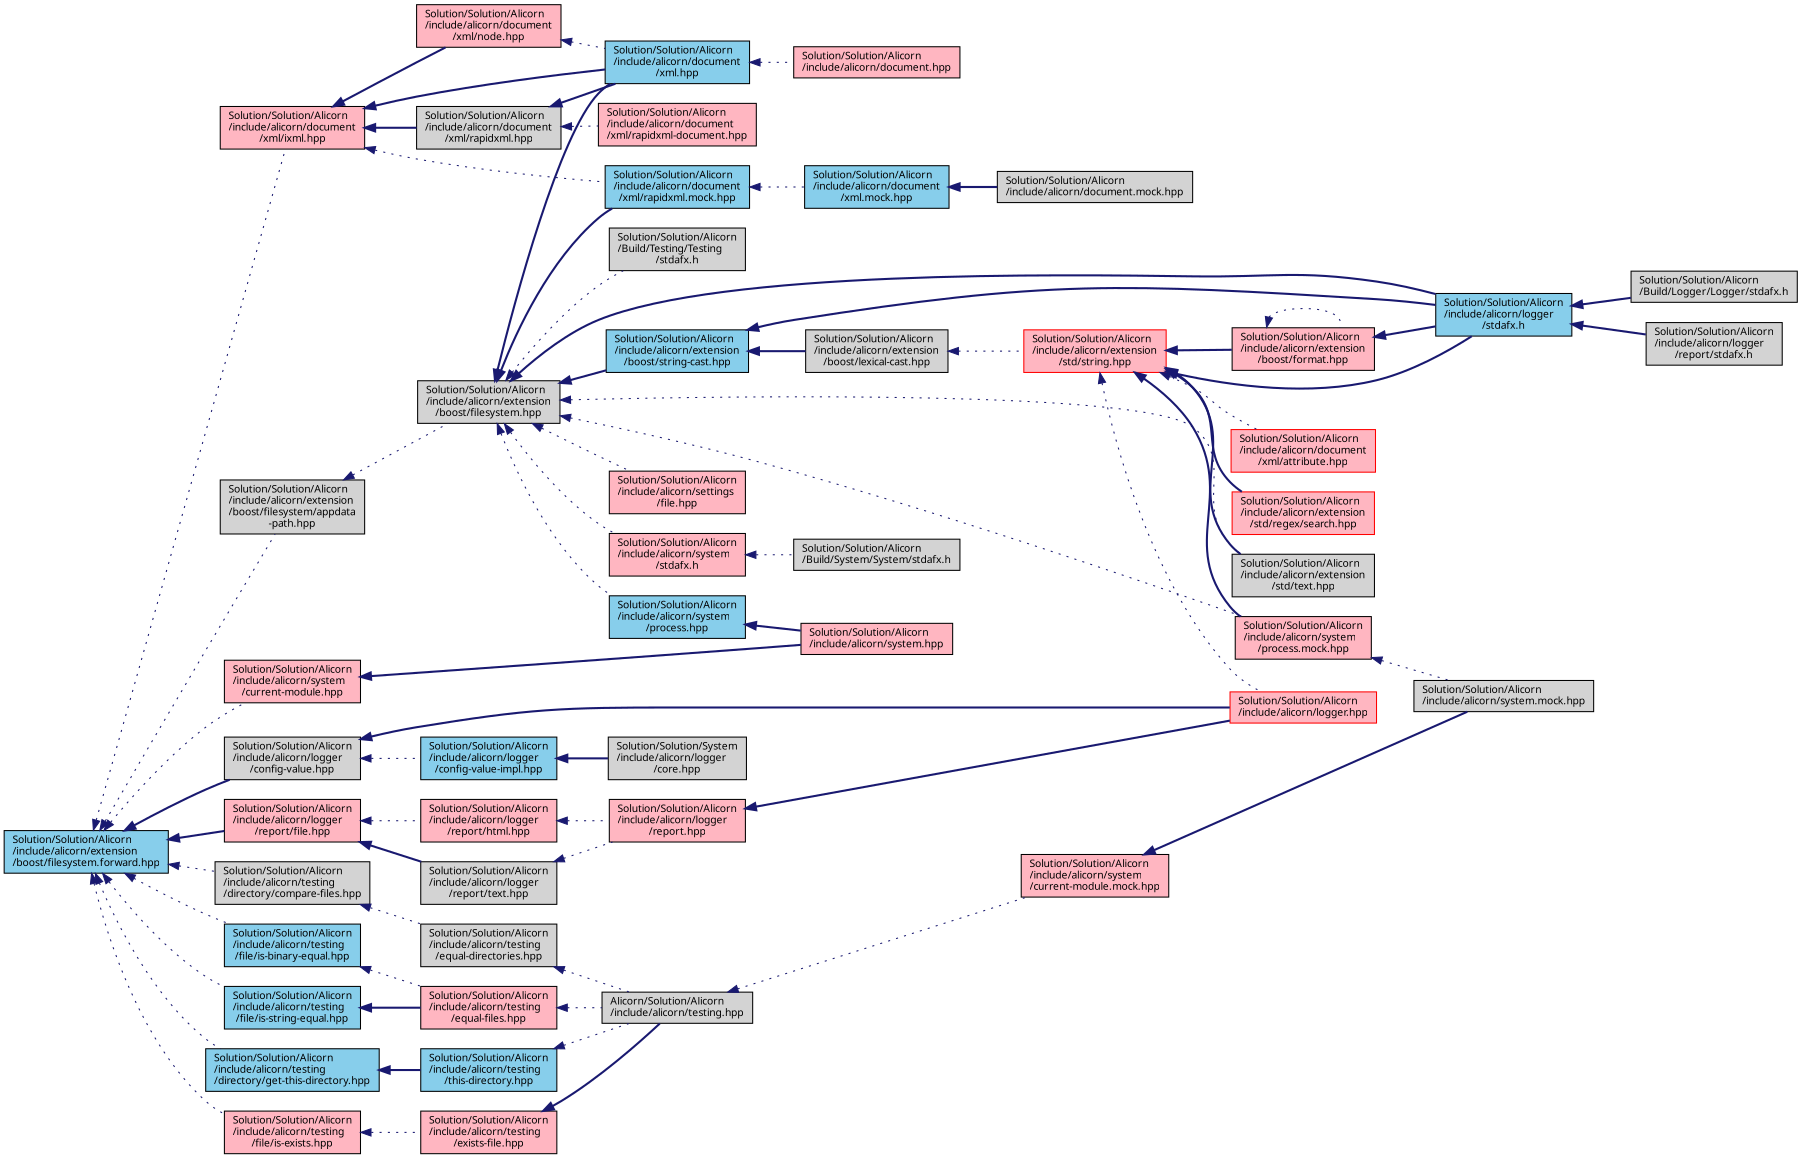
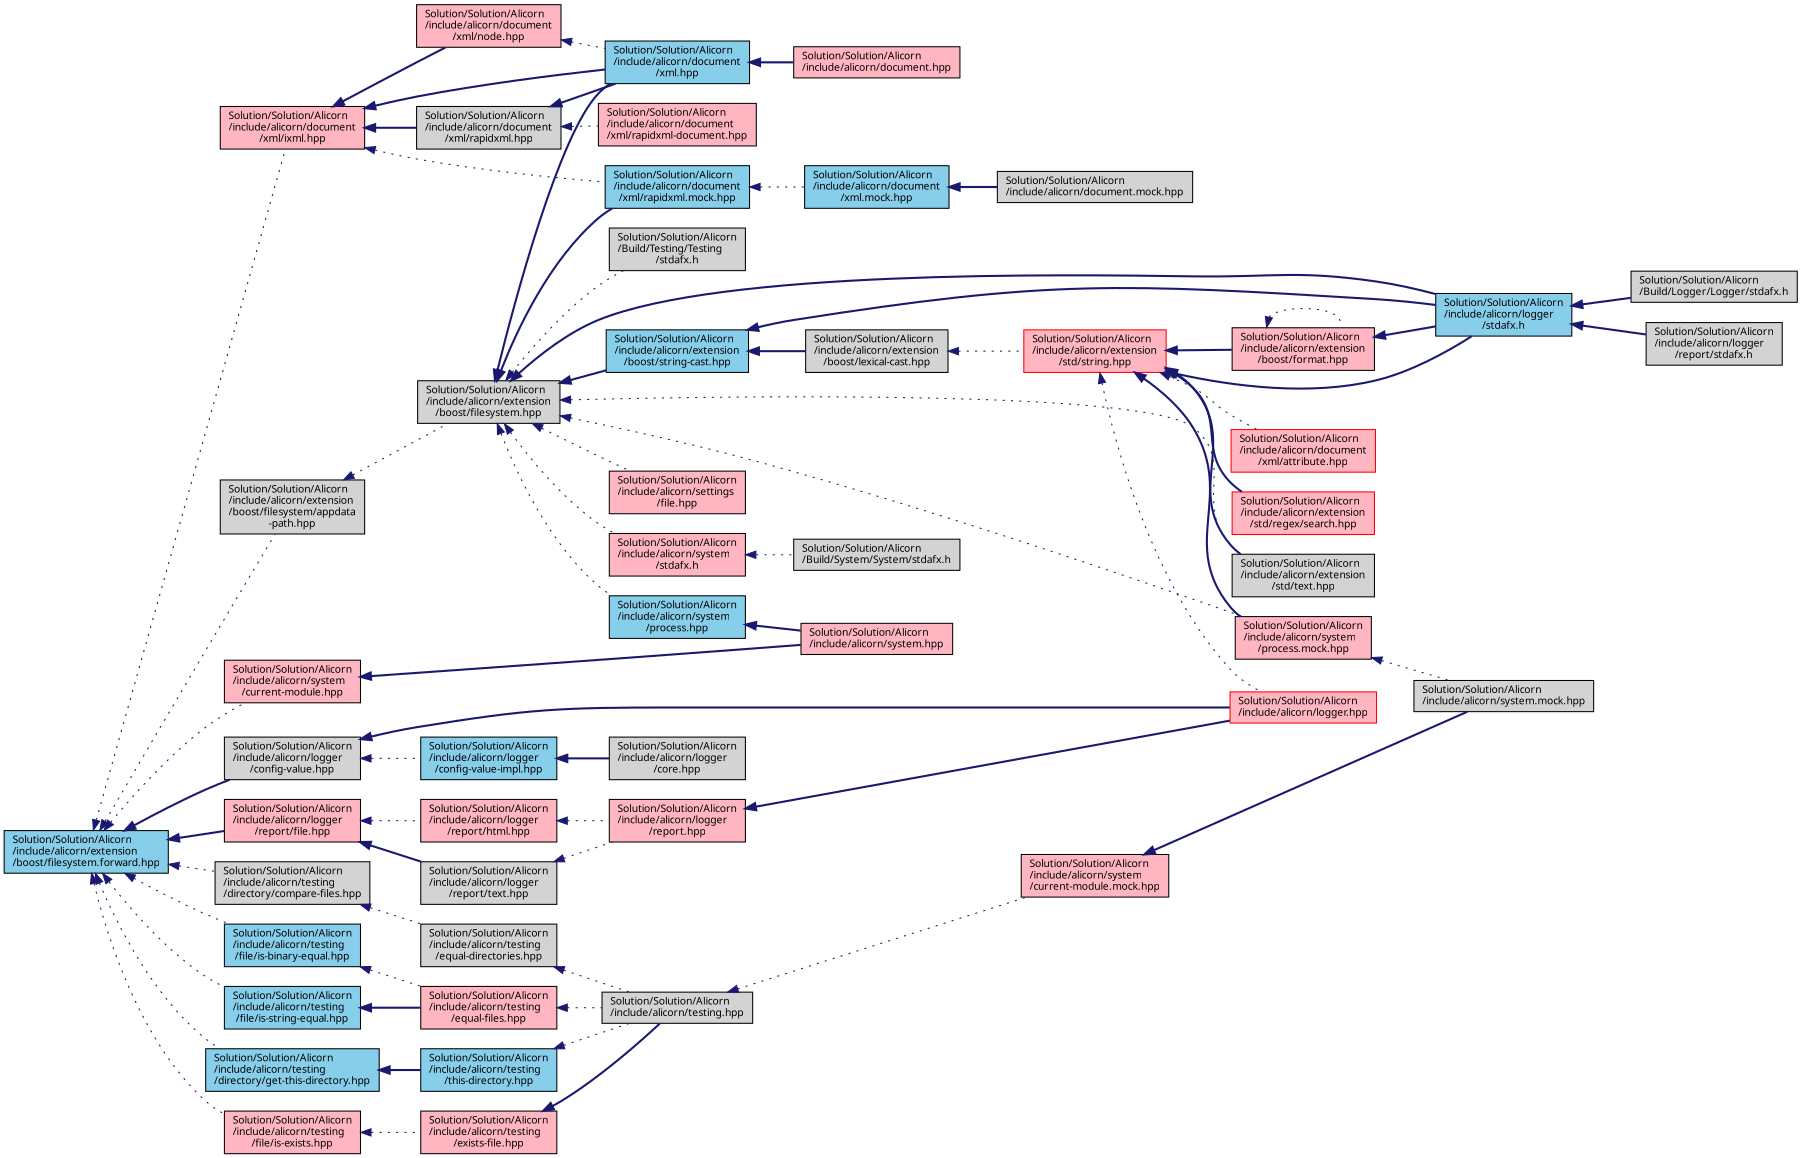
(777, 62) -> (777, 62)
(677, 758) -> (677, 758)
(677, 1008) -> (677, 1008)
